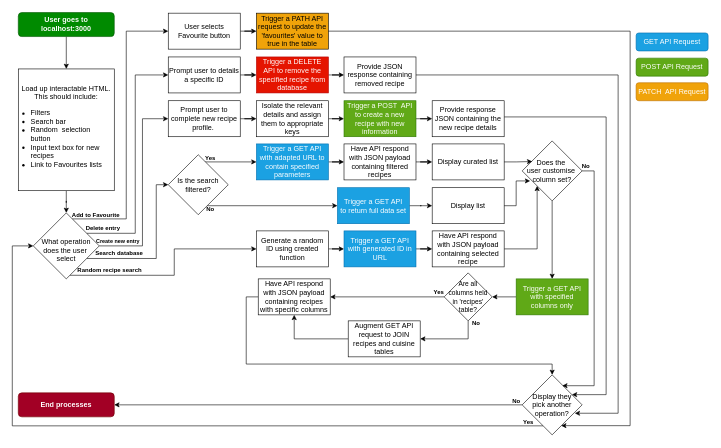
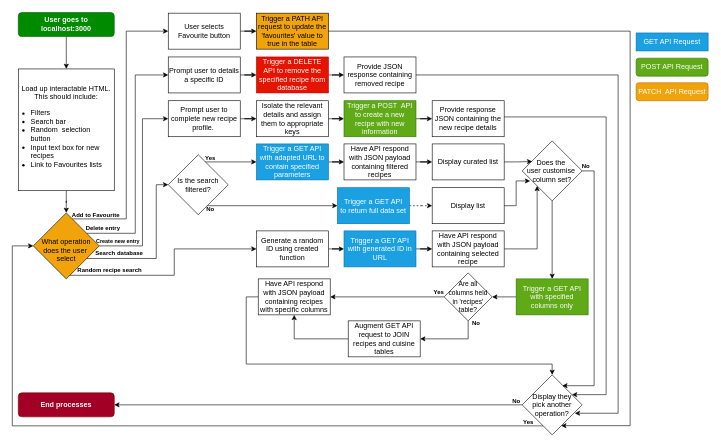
(672, 42) -> (672, 42)
(419, 206) -> (419, 206)
(66, 246) -> (66, 246)
